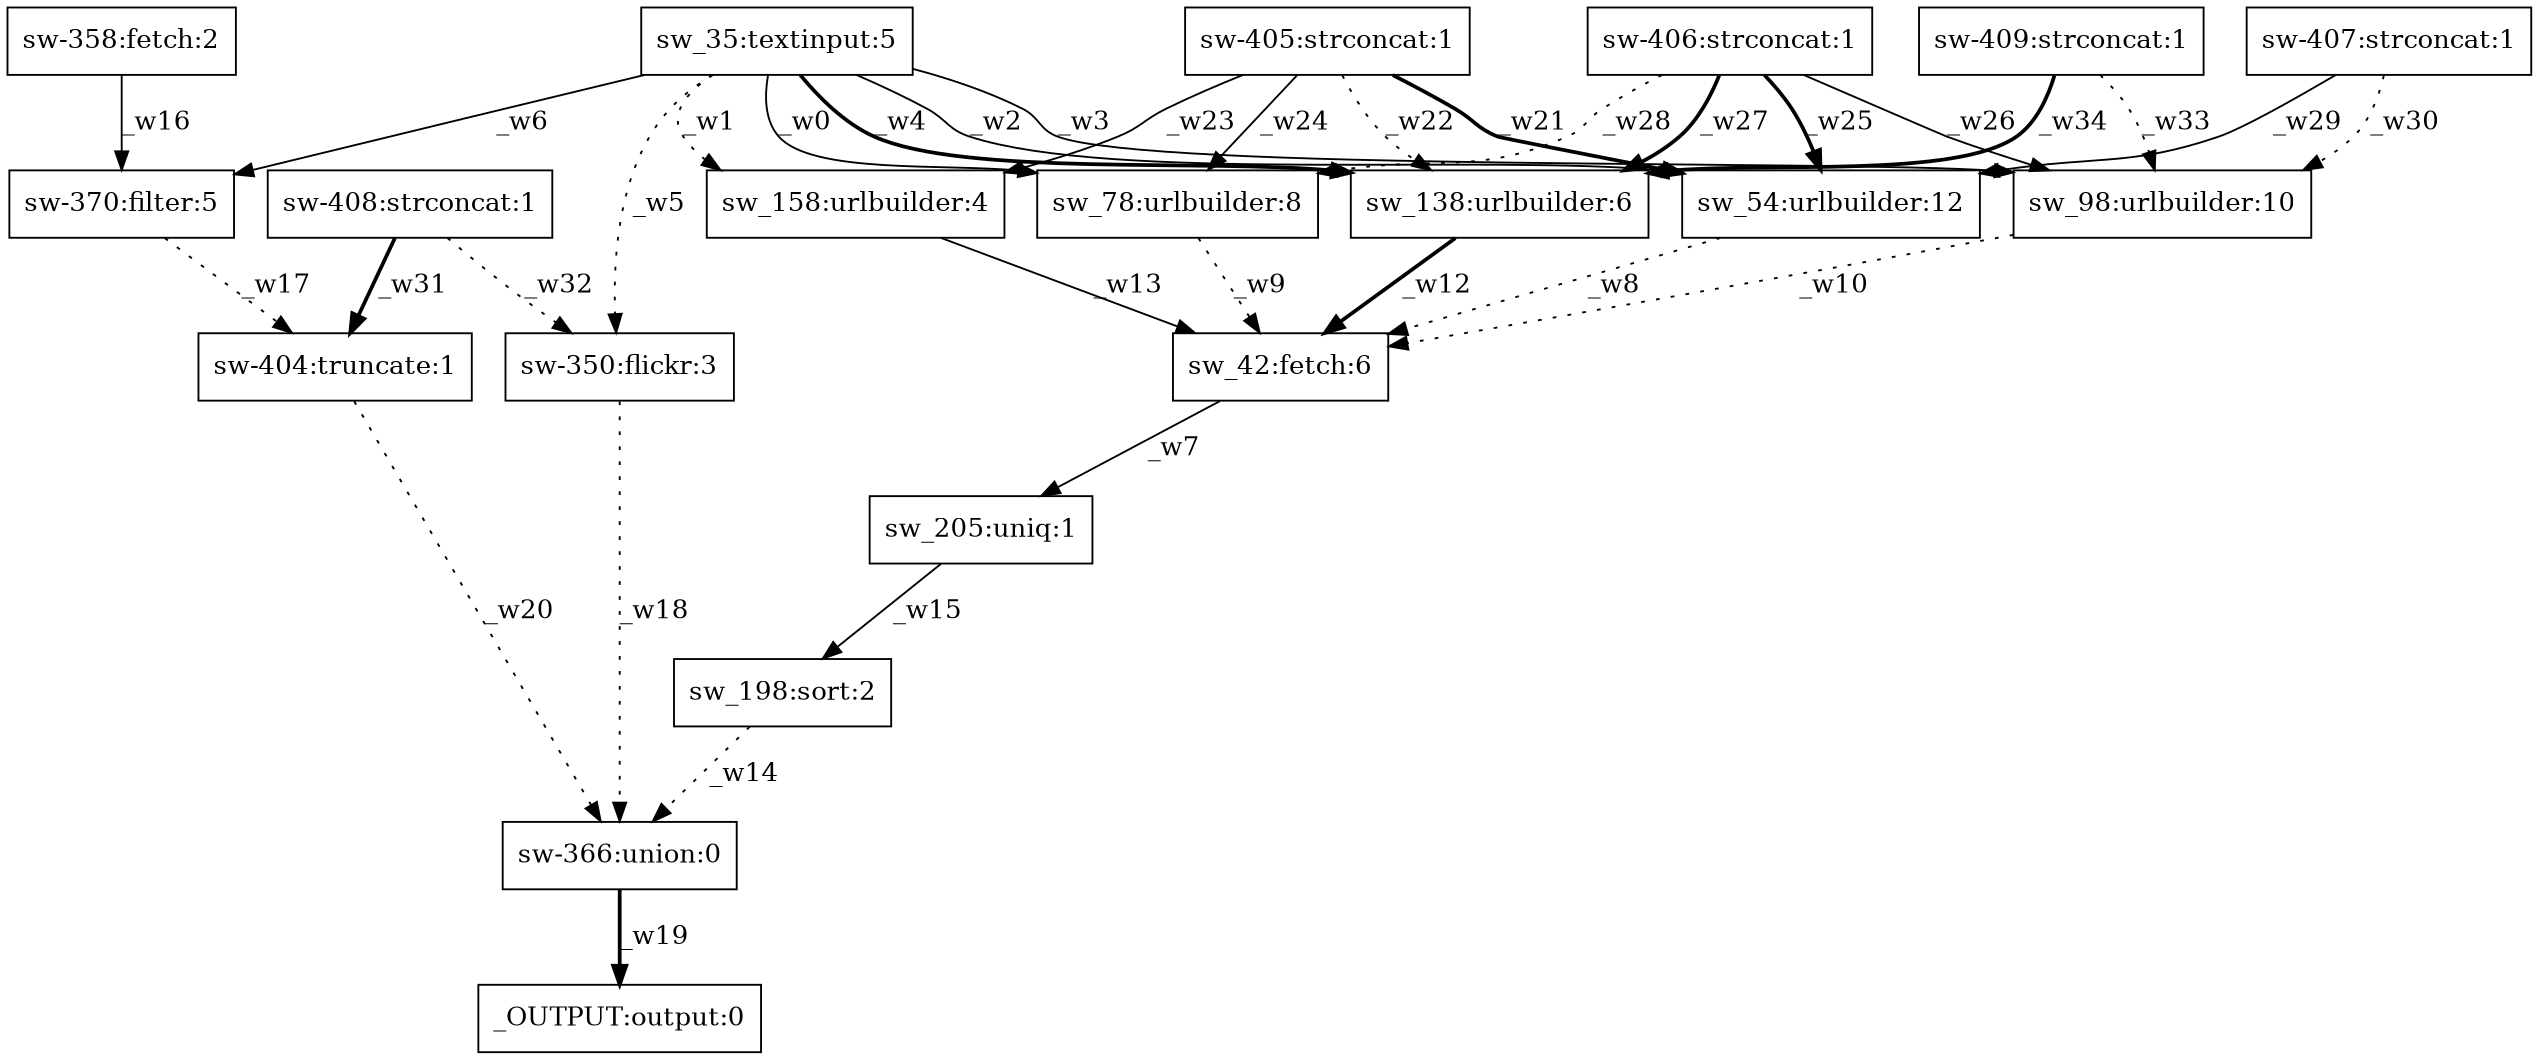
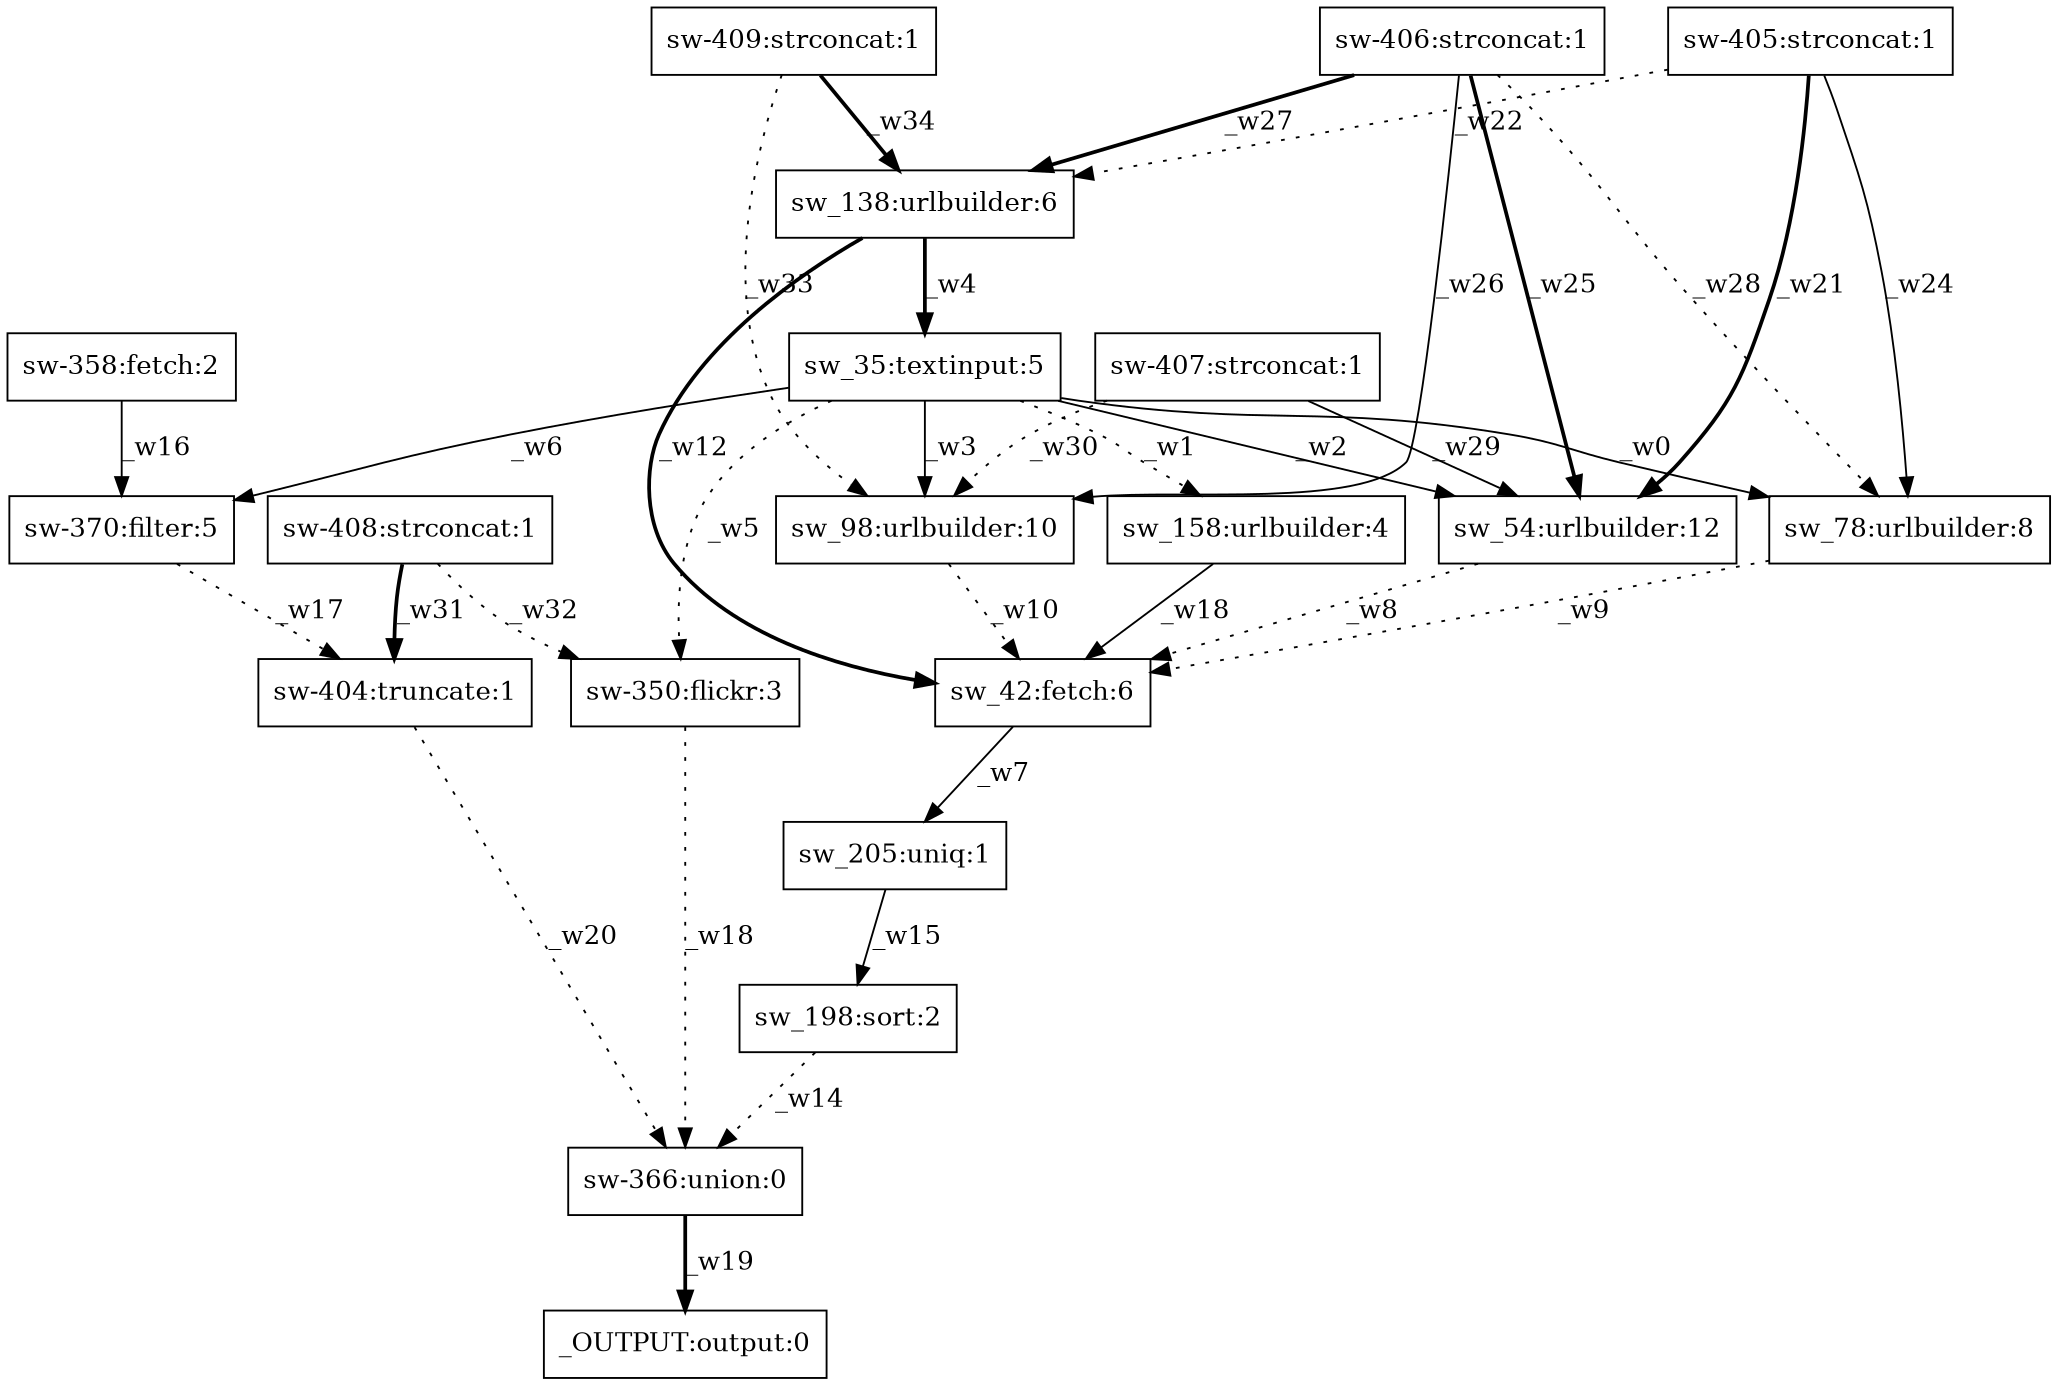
(1136, 128) -> none
(956, 156) -> (925, 276)
(1128, 286) -> (1195, 611)
